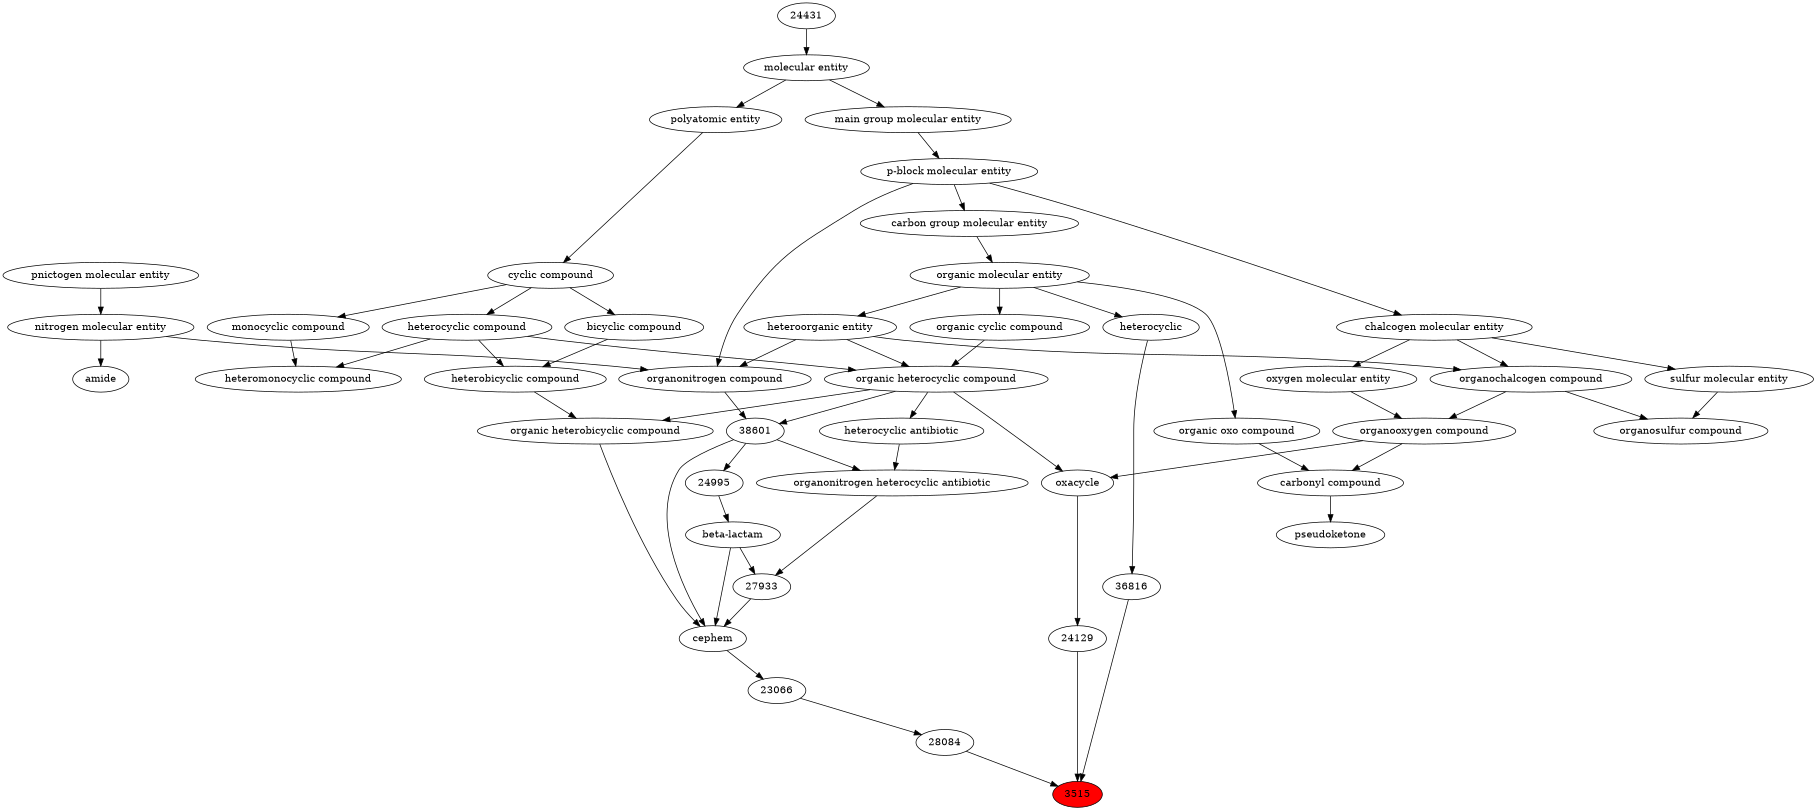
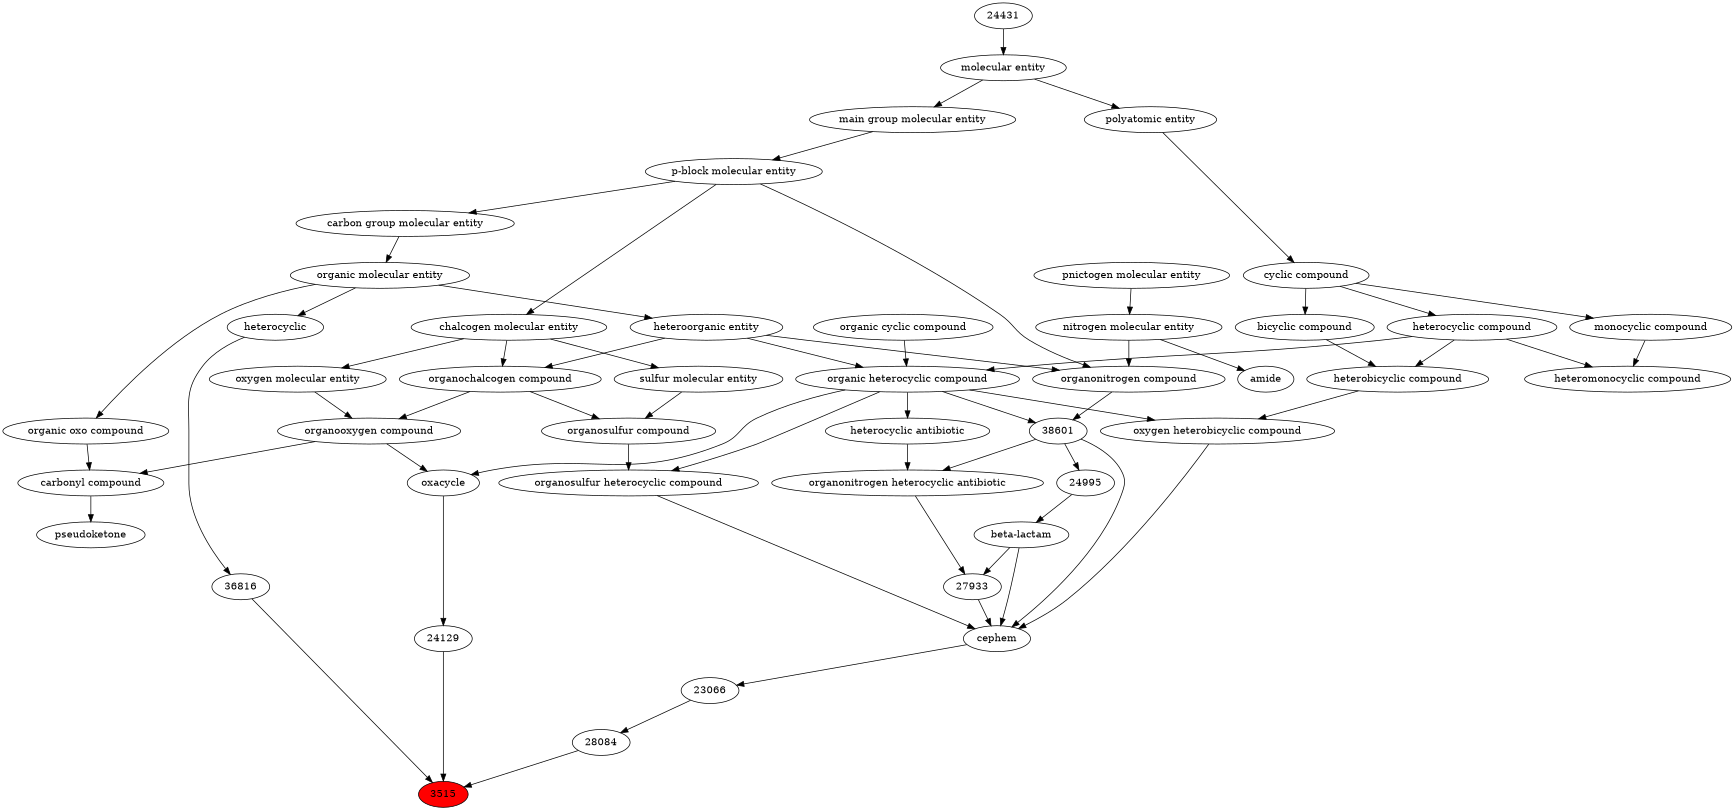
(1000, 298) -> none
(595, 431) -> (1217, 431)
none -> (629, 483)
